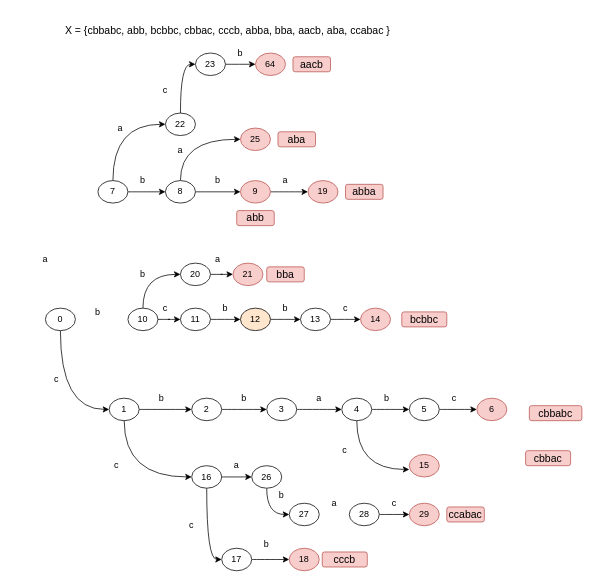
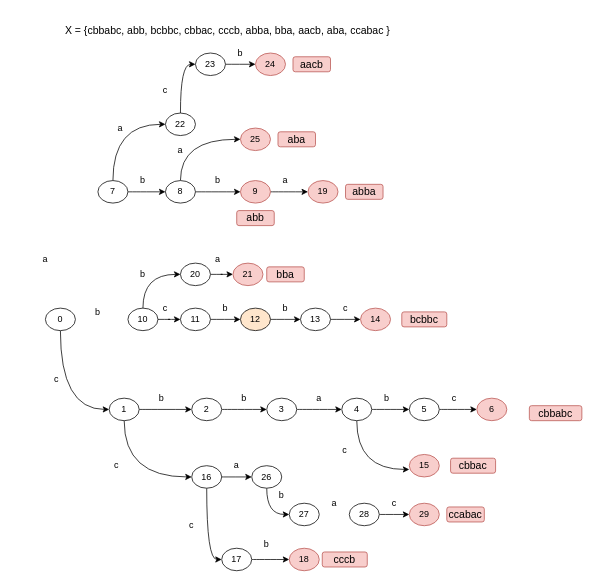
(270, 64) -> (270, 64)
(548, 458) -> (473, 465)
